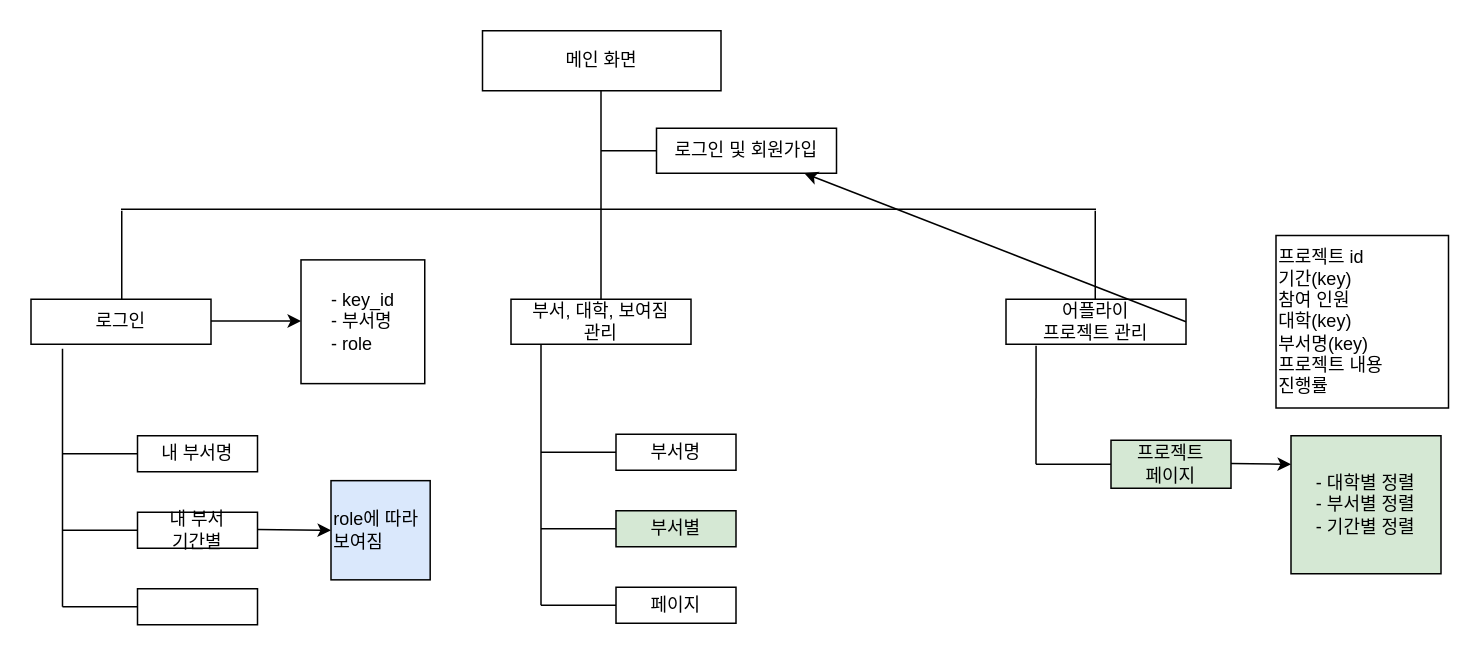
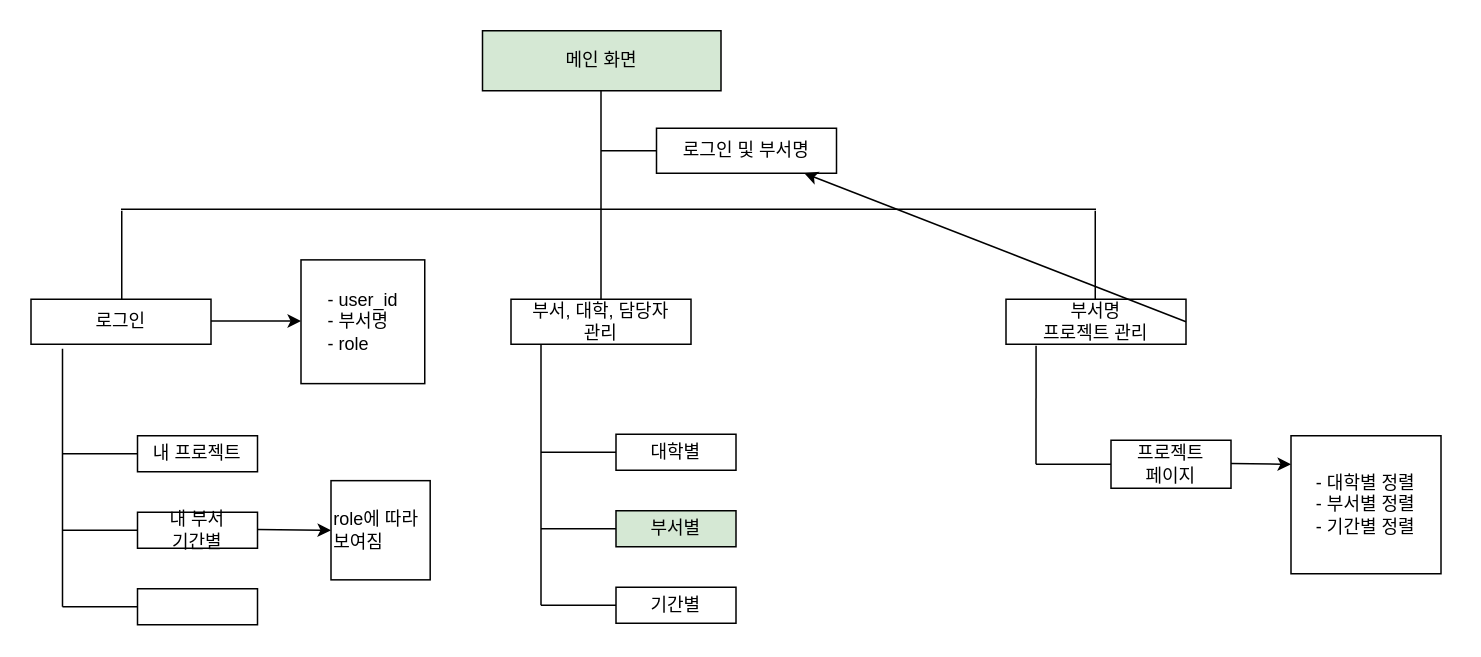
(602, 61) -> (602, 61)
(746, 151) -> (746, 151)
(363, 322) -> (363, 322)
(601, 322) -> (601, 322)
(1096, 322) -> (1096, 322)
(1362, 322) -> none
(676, 452) -> (676, 452)
(197, 454) -> (197, 454)
(1171, 464) -> (1171, 464)
(1366, 505) -> (1366, 505)
(380, 530) -> (380, 530)
(676, 605) -> (676, 605)
